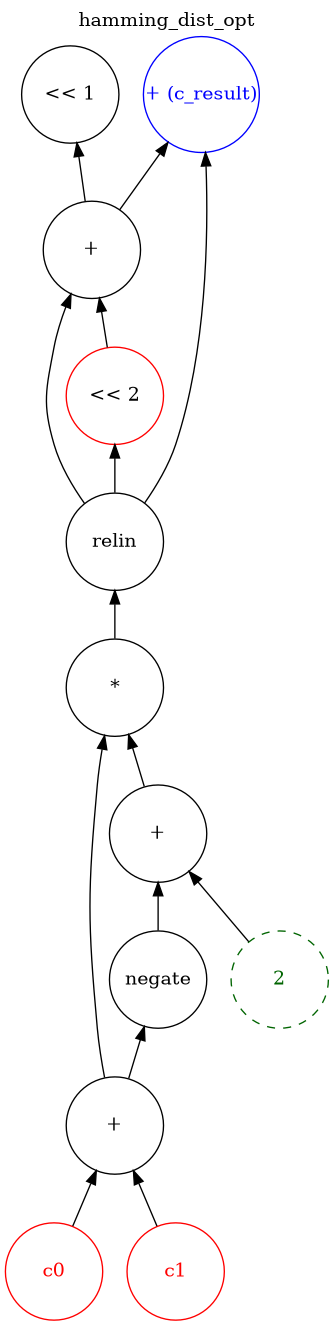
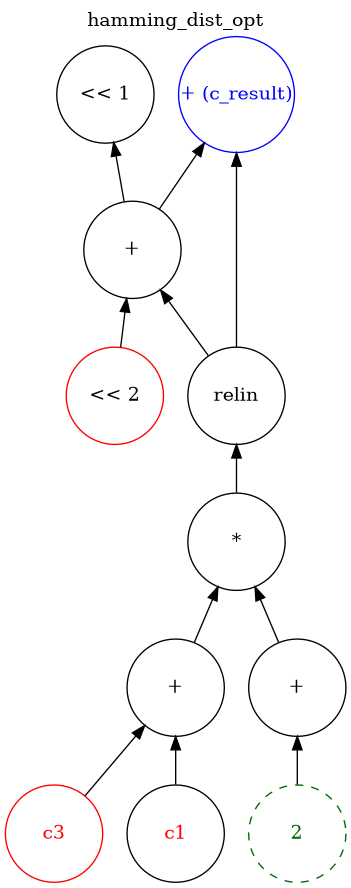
(115, 475) -> none
(158, 980) -> none
(54, 1271) -> (54, 834)
(176, 1271) -> (176, 834)
